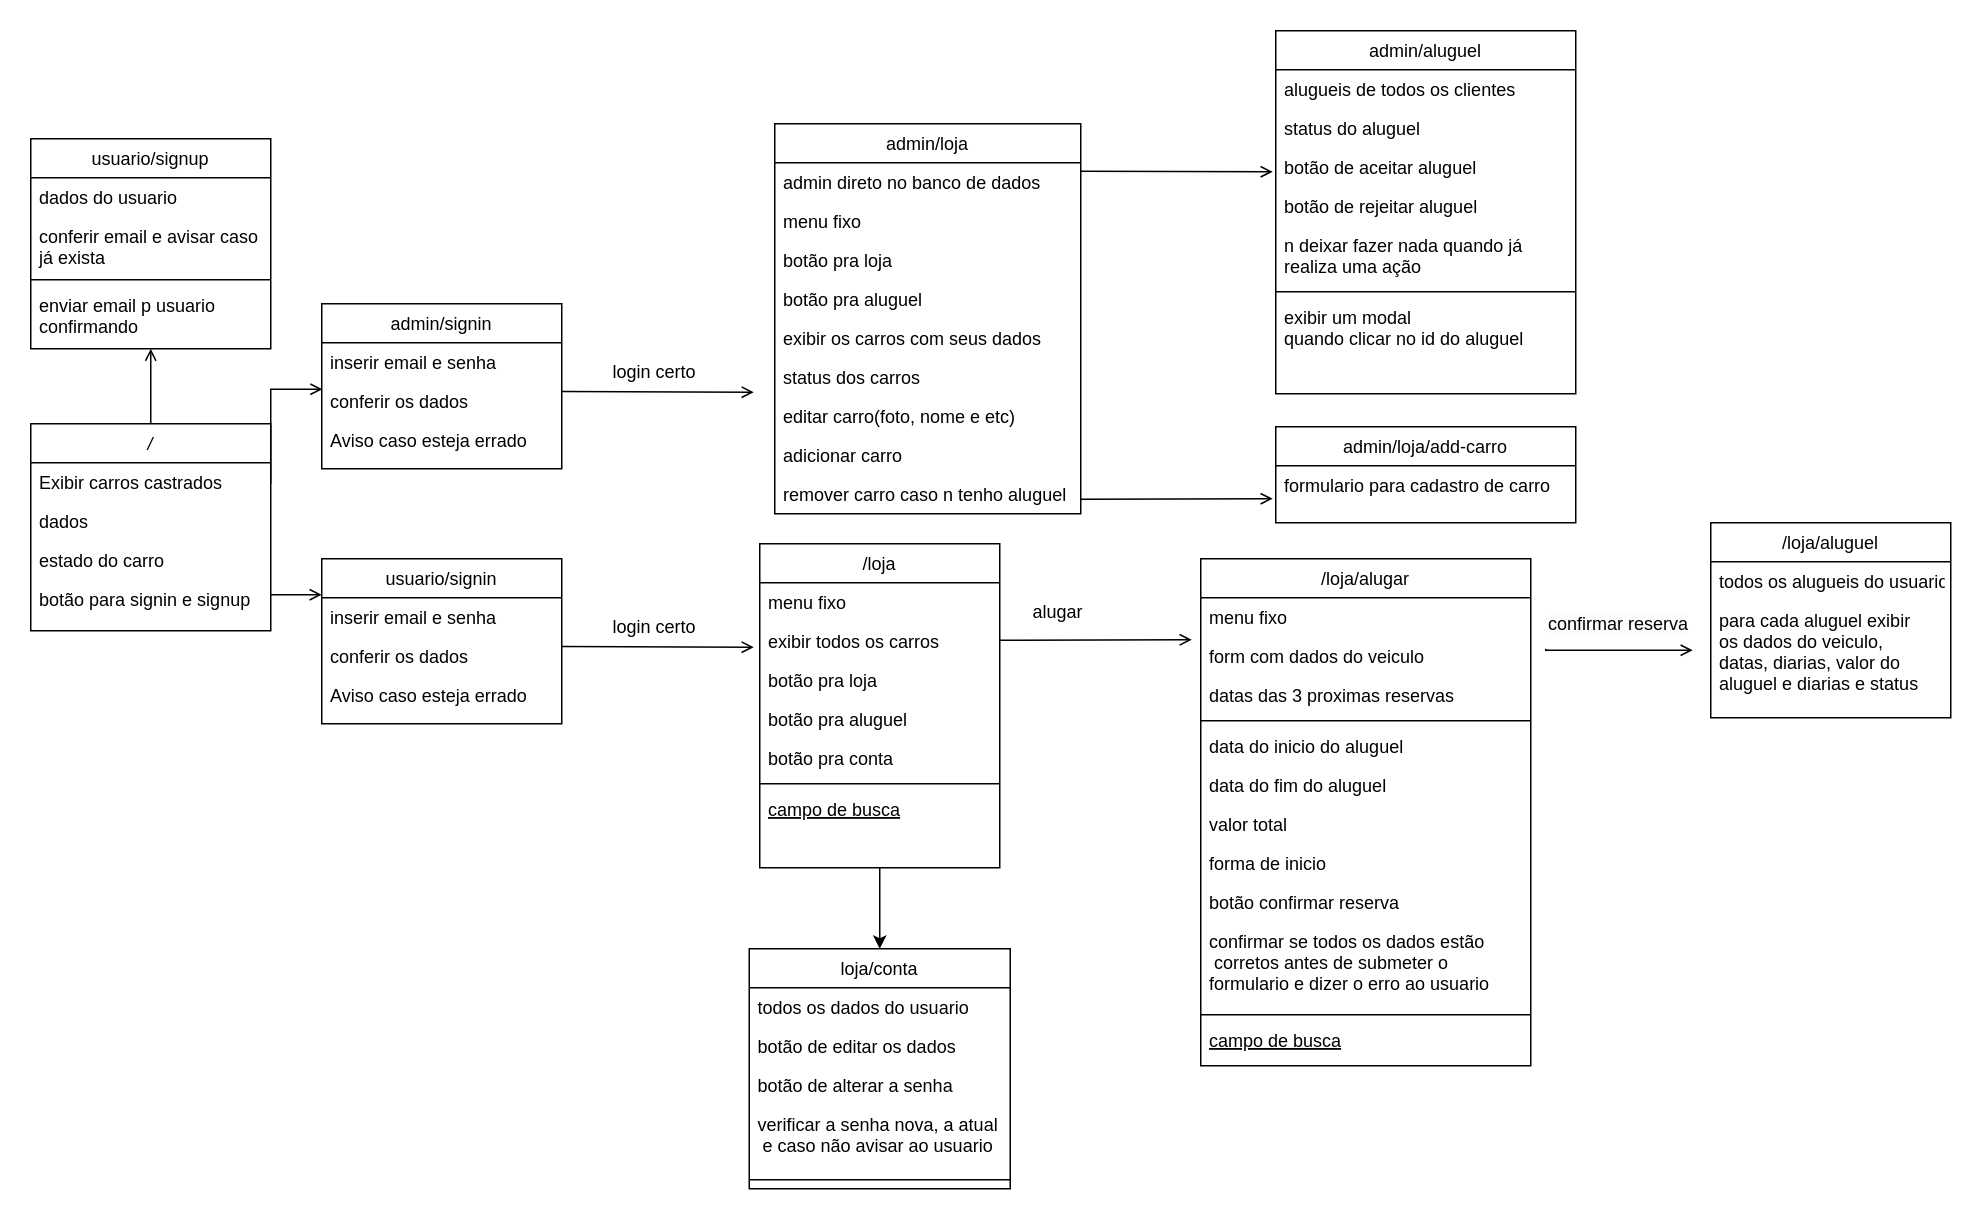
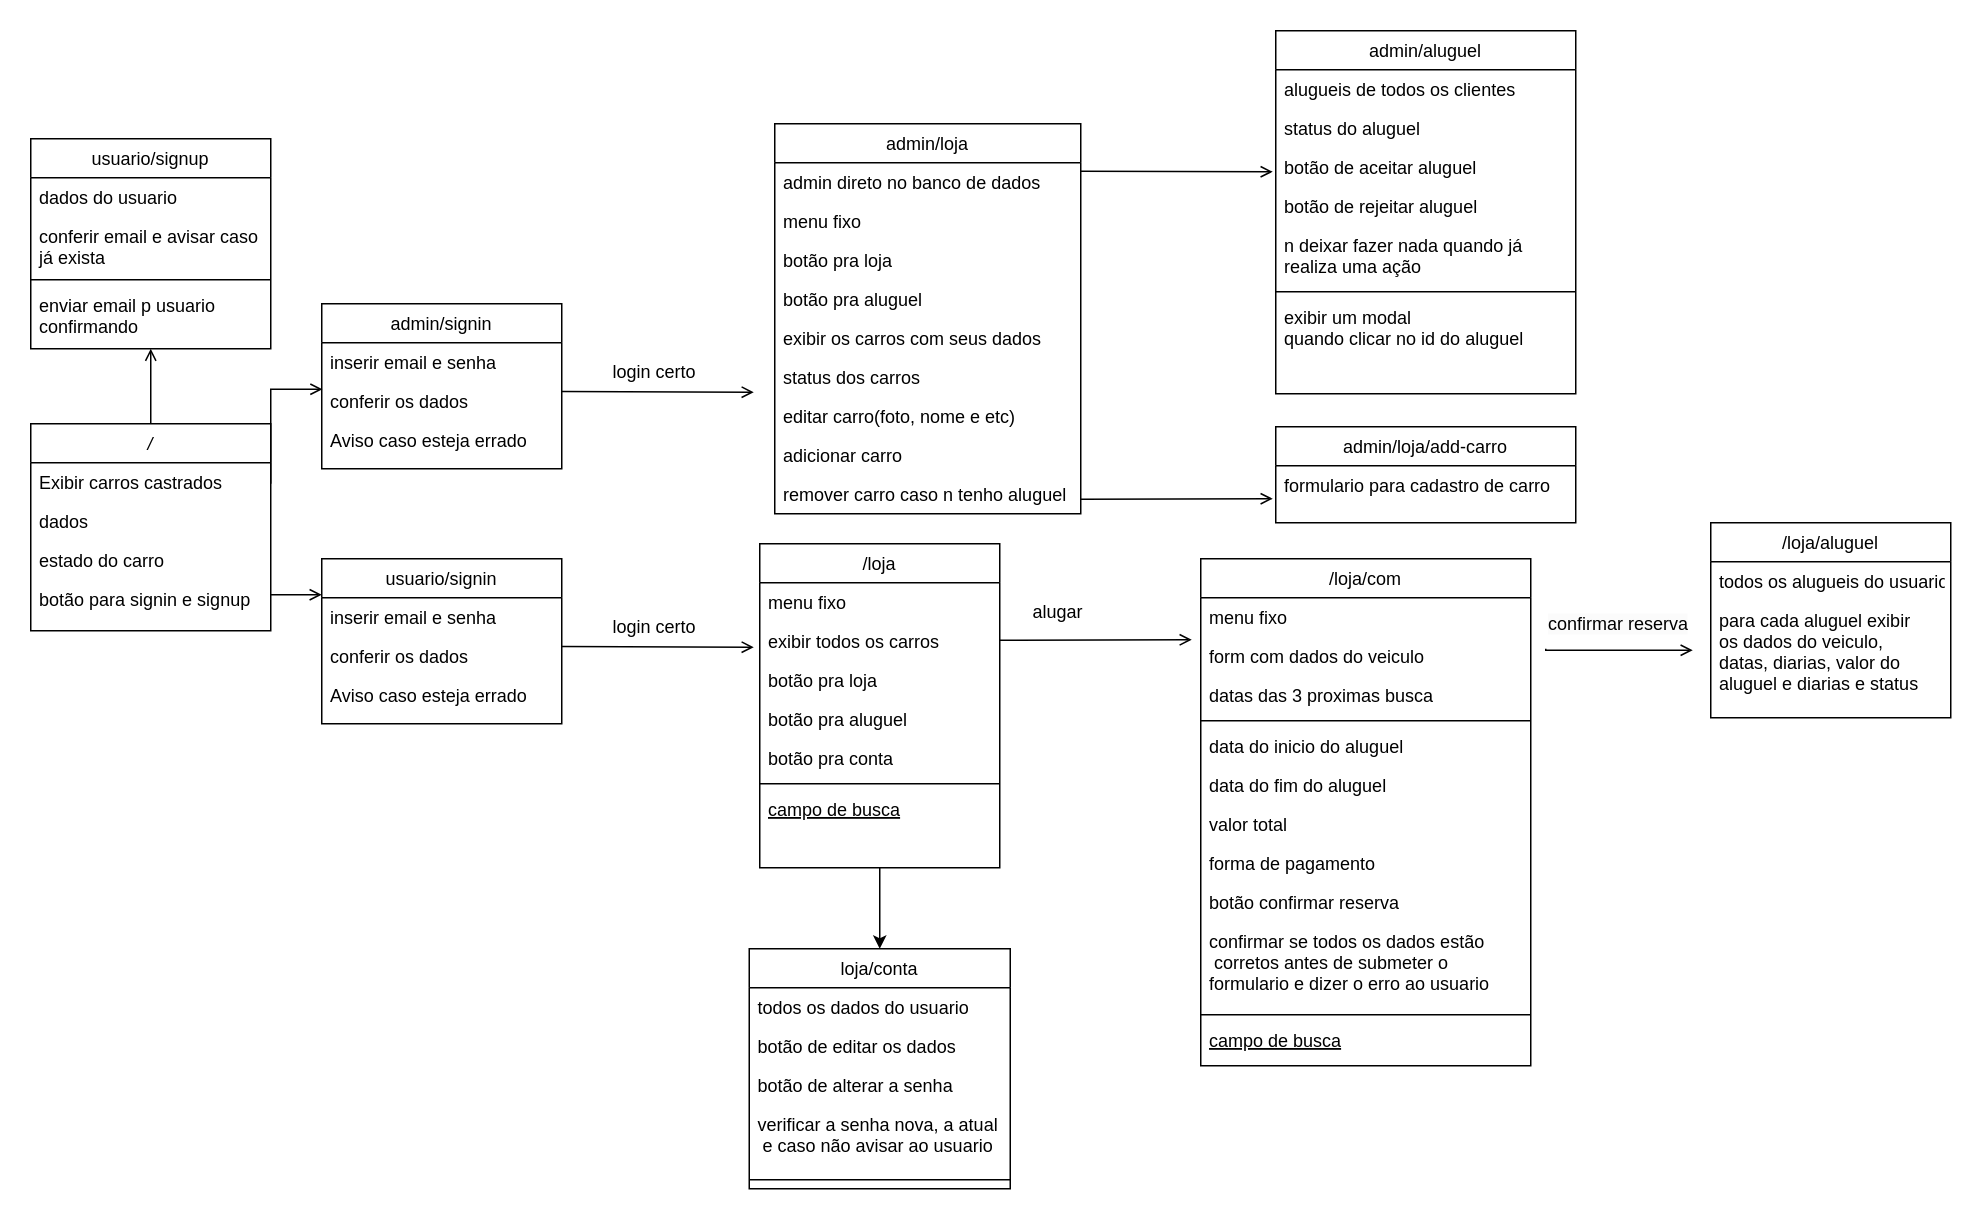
(1365, 579) -> (1365, 579)
(1343, 696) -> (1328, 696)
(1273, 864) -> (1295, 864)
